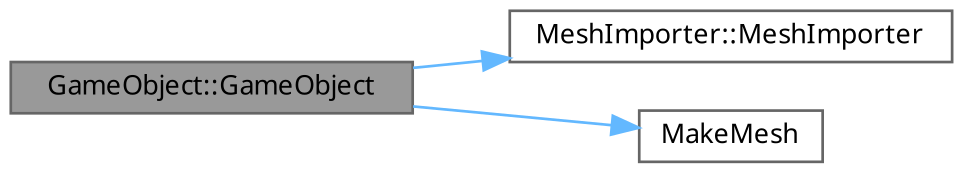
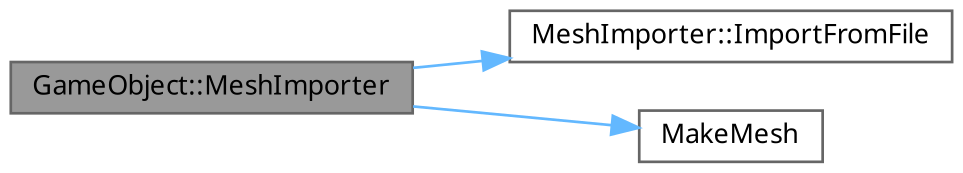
(731, 36) -> (731, 36)
(212, 88) -> (212, 88)
